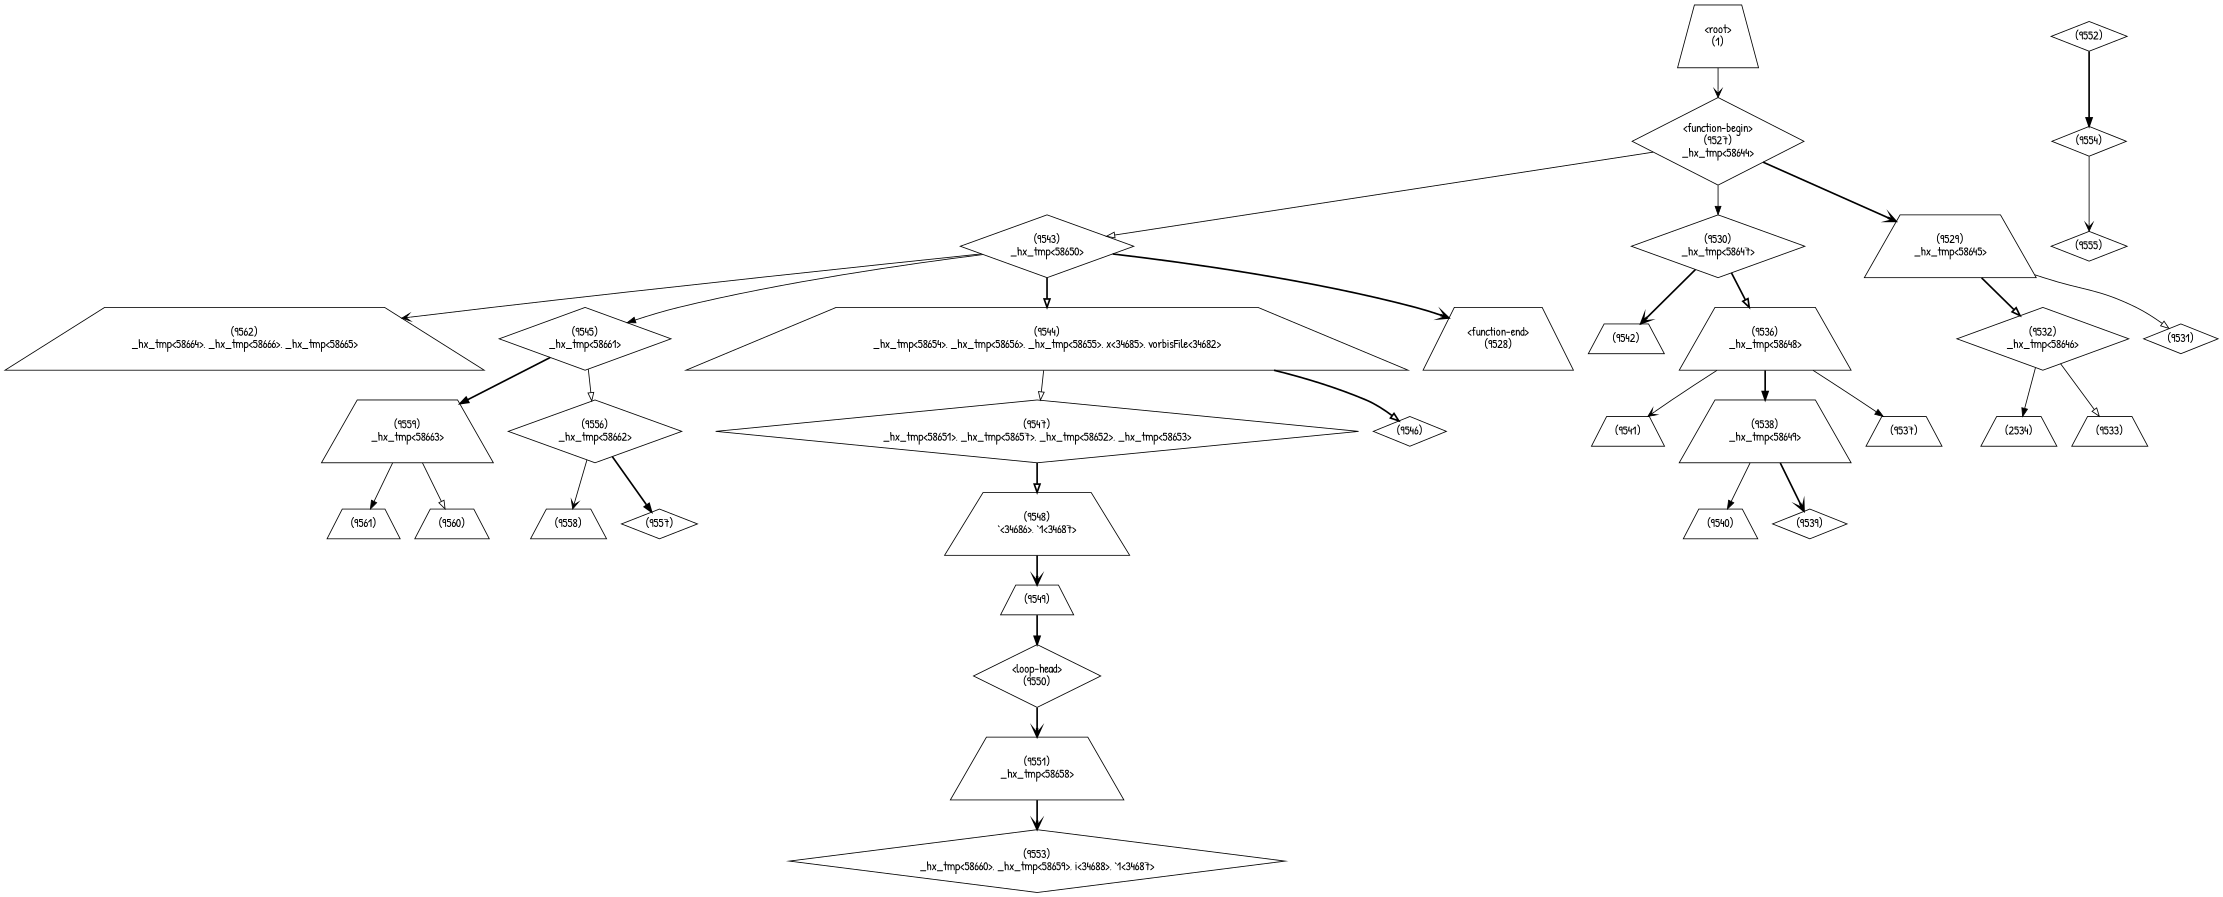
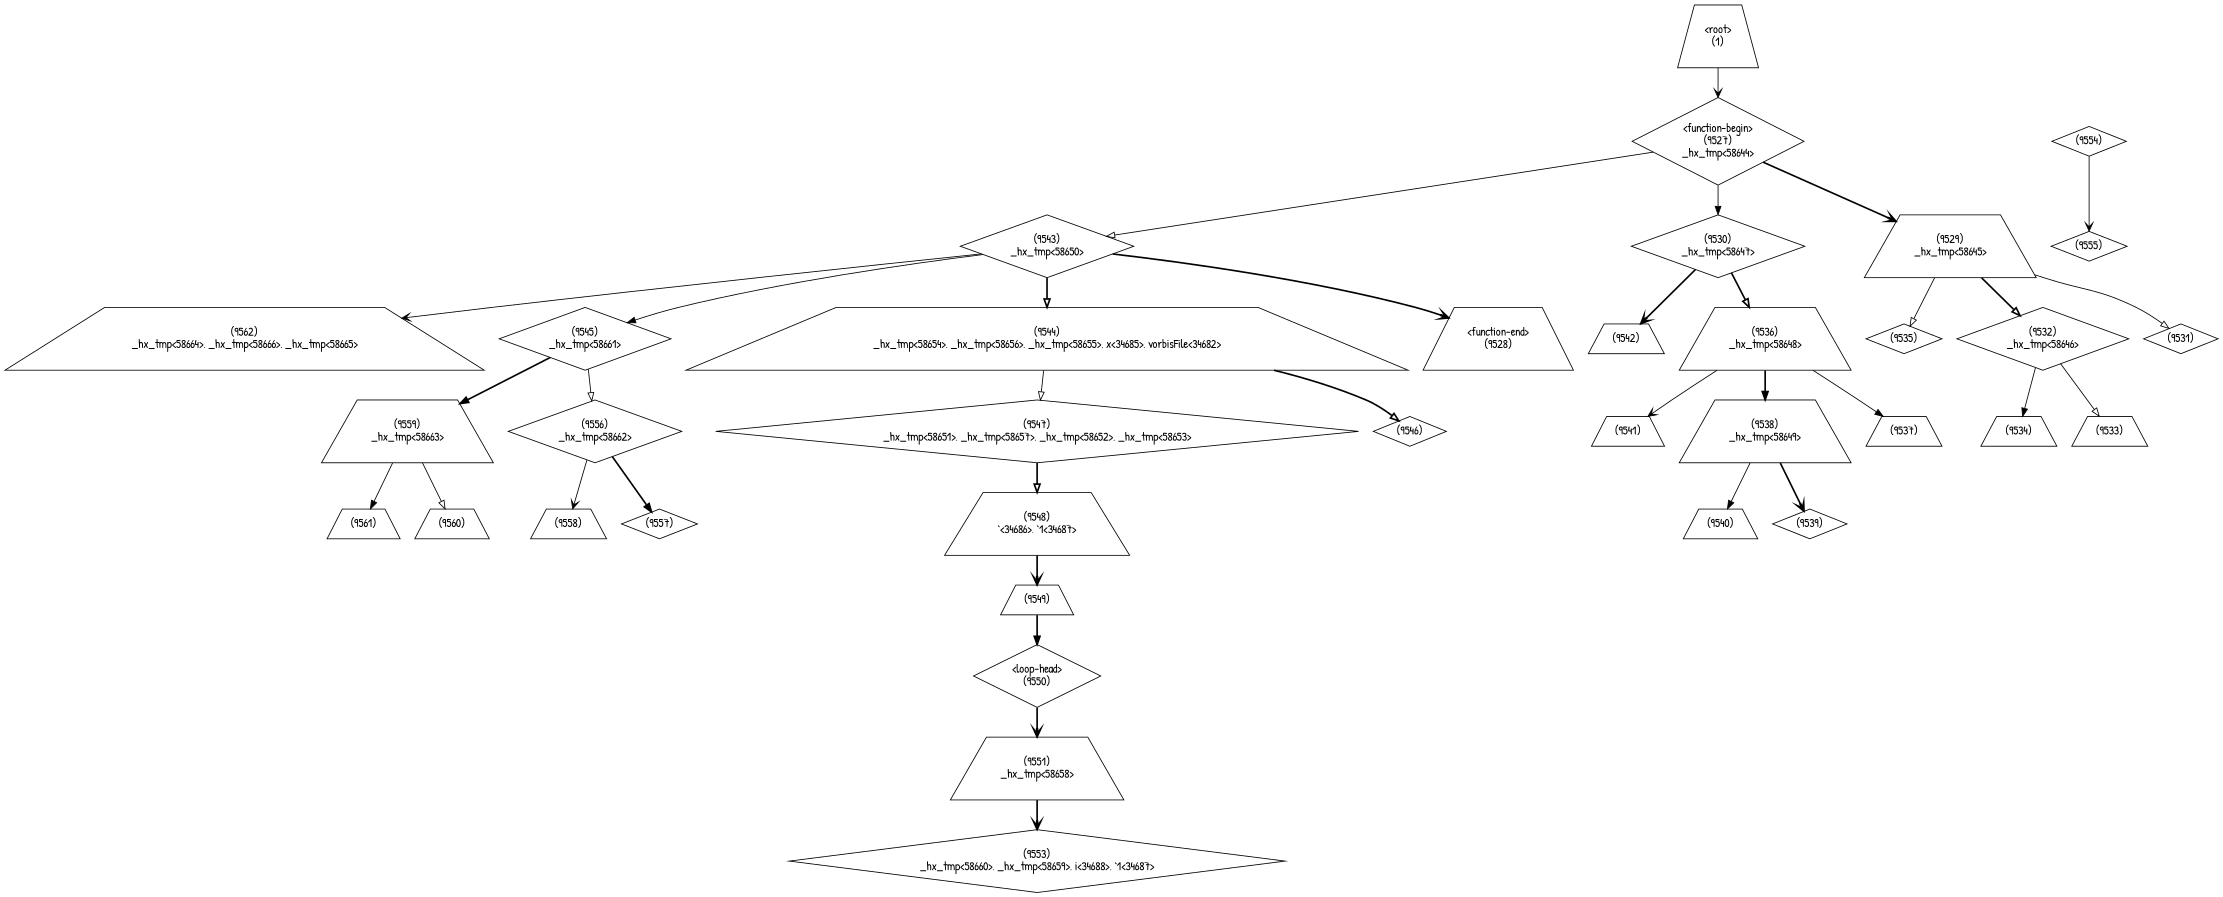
(2089, 36) -> none
none -> (1904, 339)
(2019, 431) -> (2019, 431)
